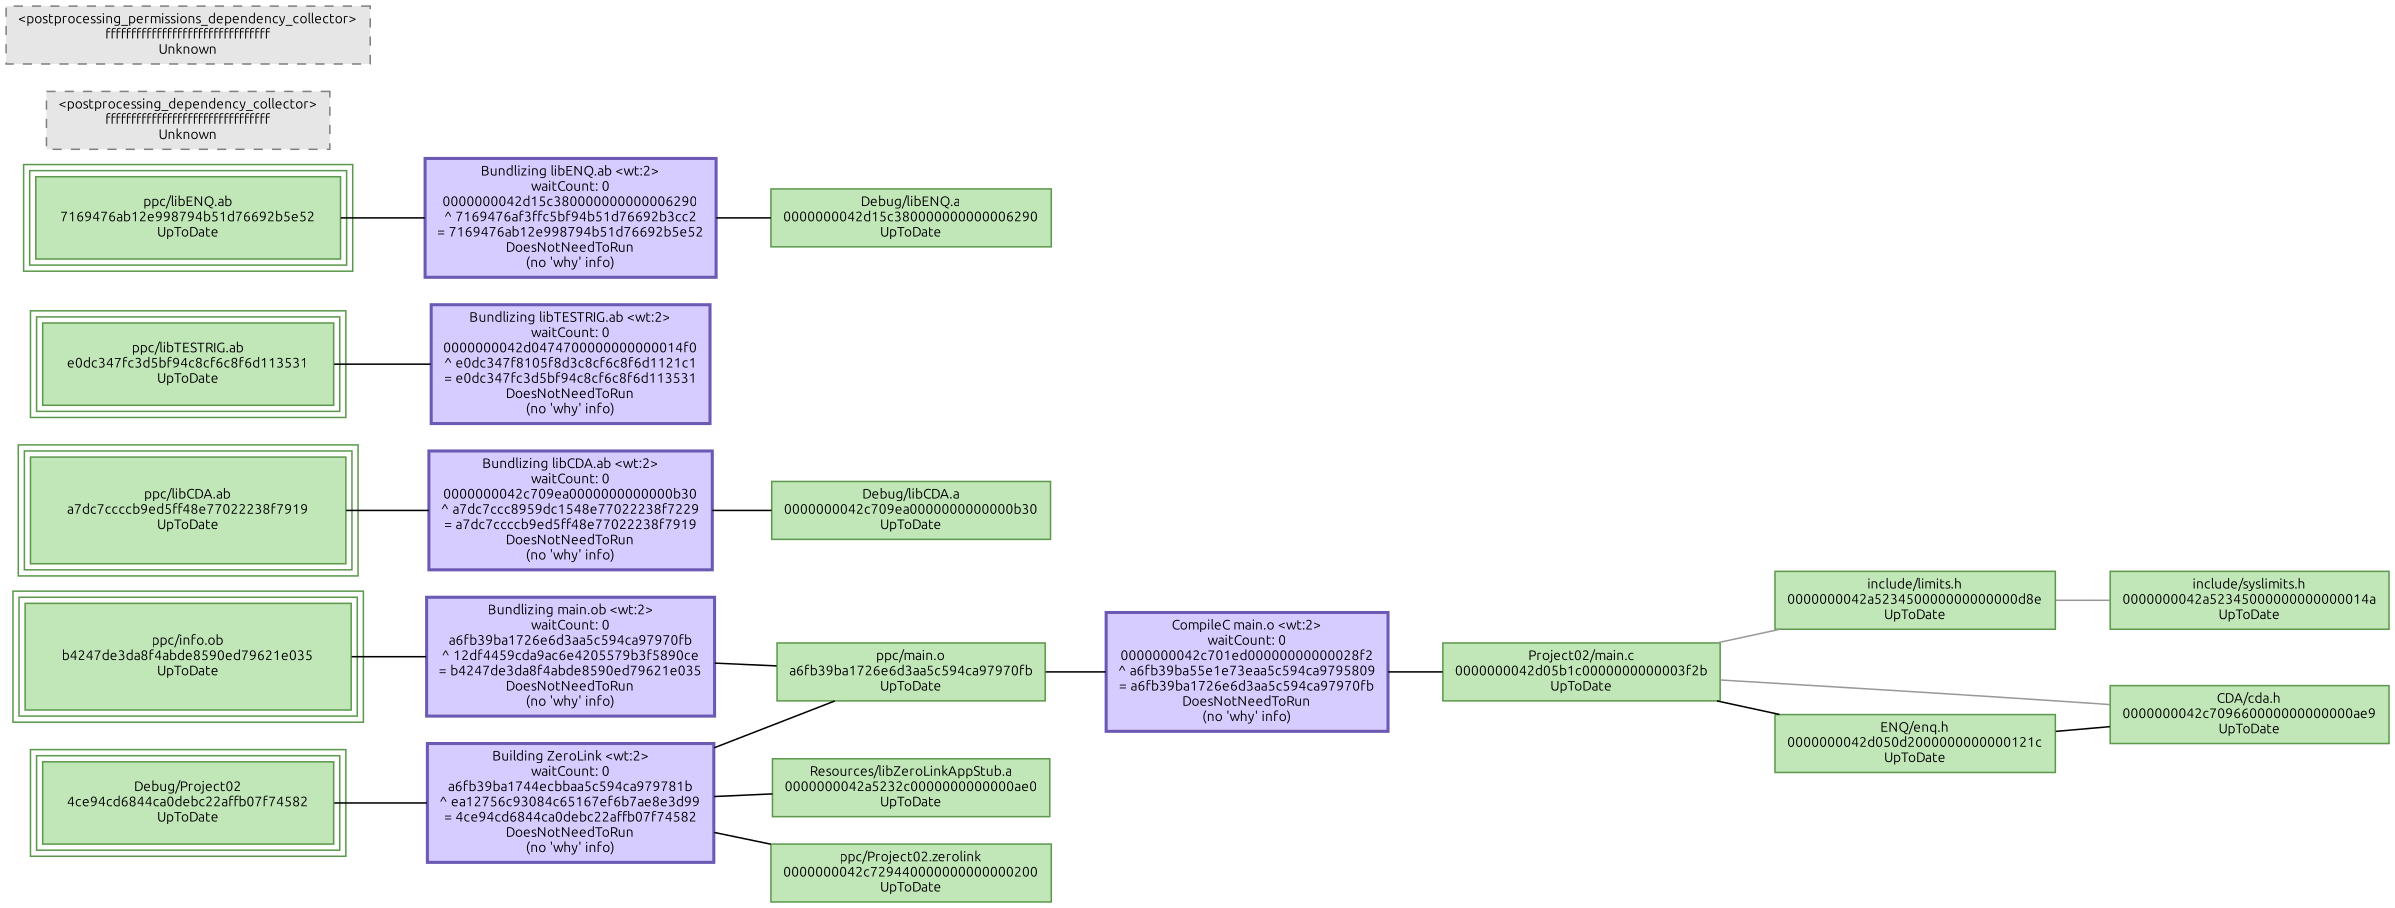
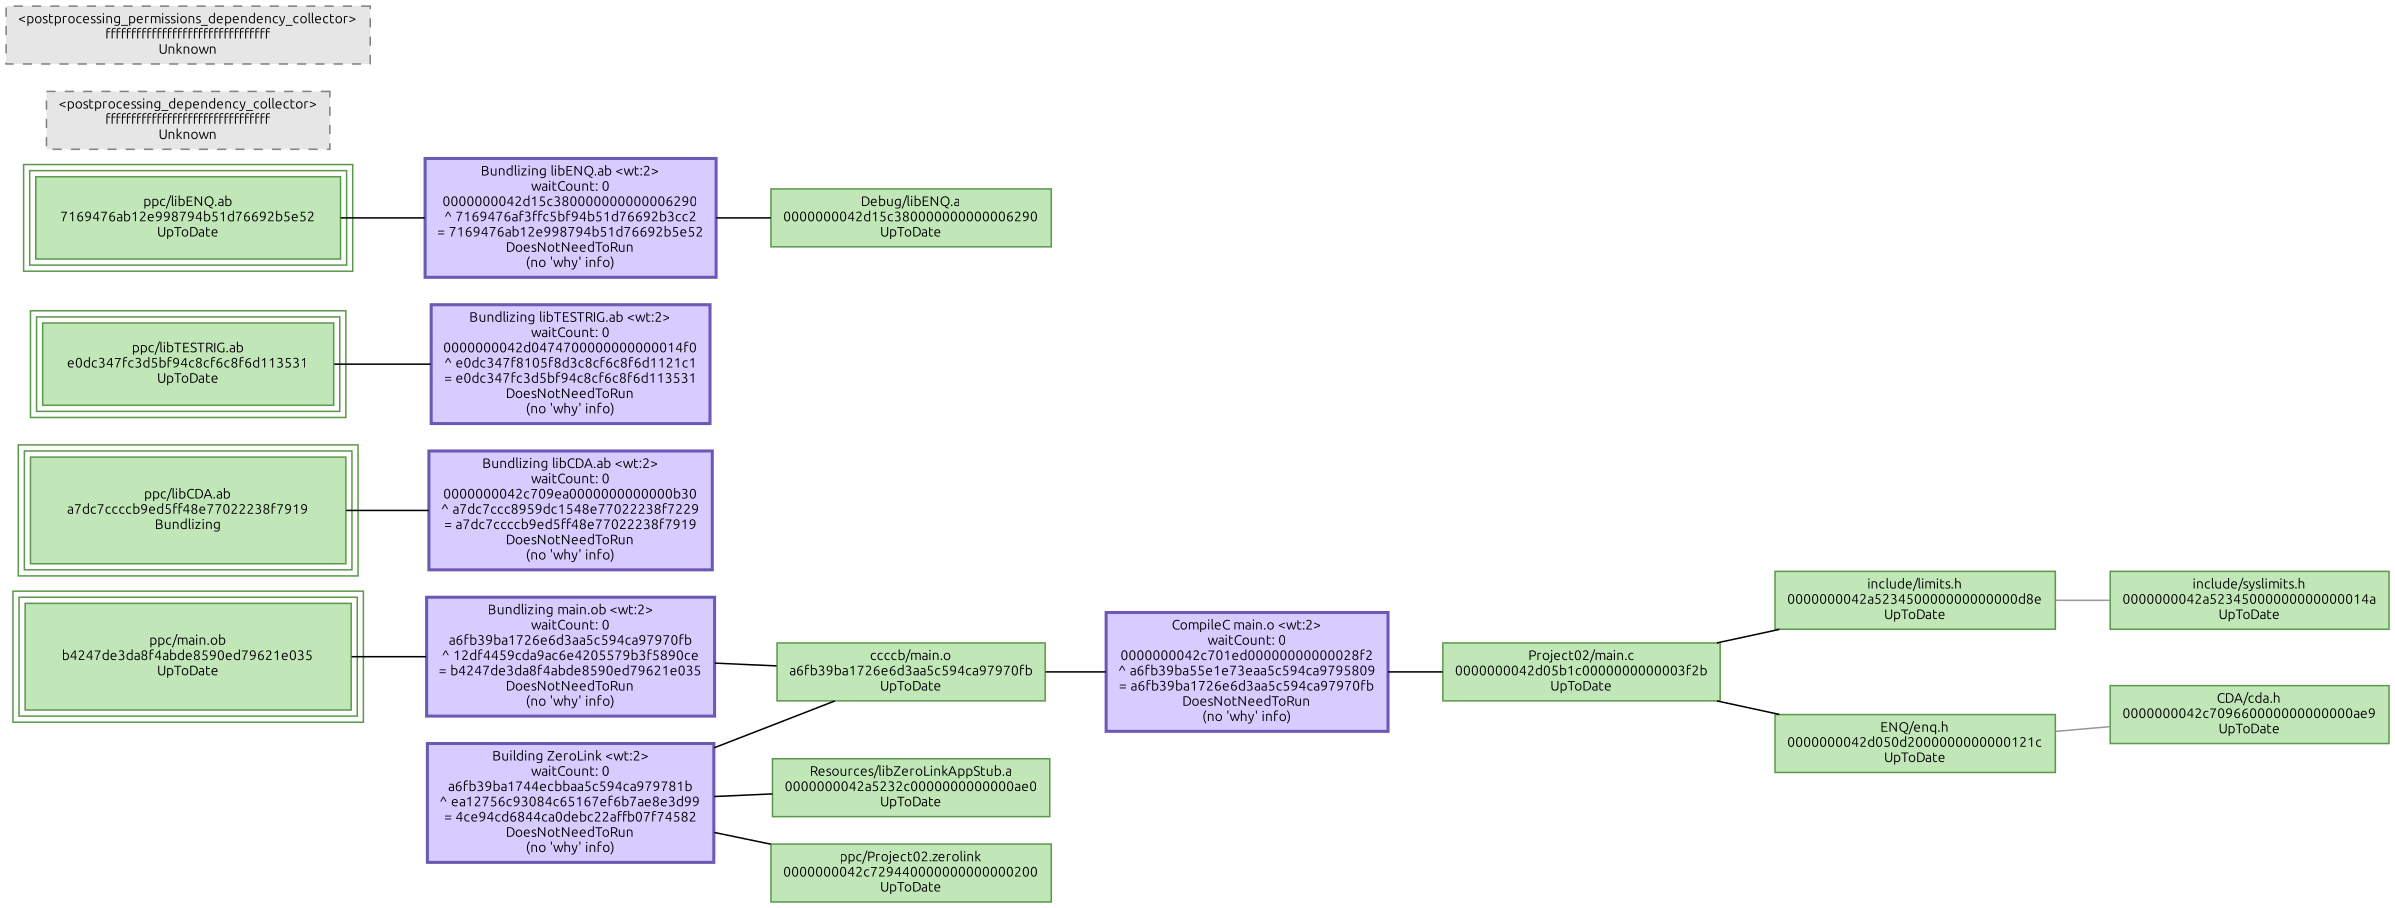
(188, 510) -> (188, 510)
(911, 510) -> none
(1748, 636) -> (1748, 636)
(188, 657) -> (188, 657)
(911, 672) -> (911, 672)
(1915, 692) -> none
(2083, 729) -> (2083, 729)
(188, 803) -> none
